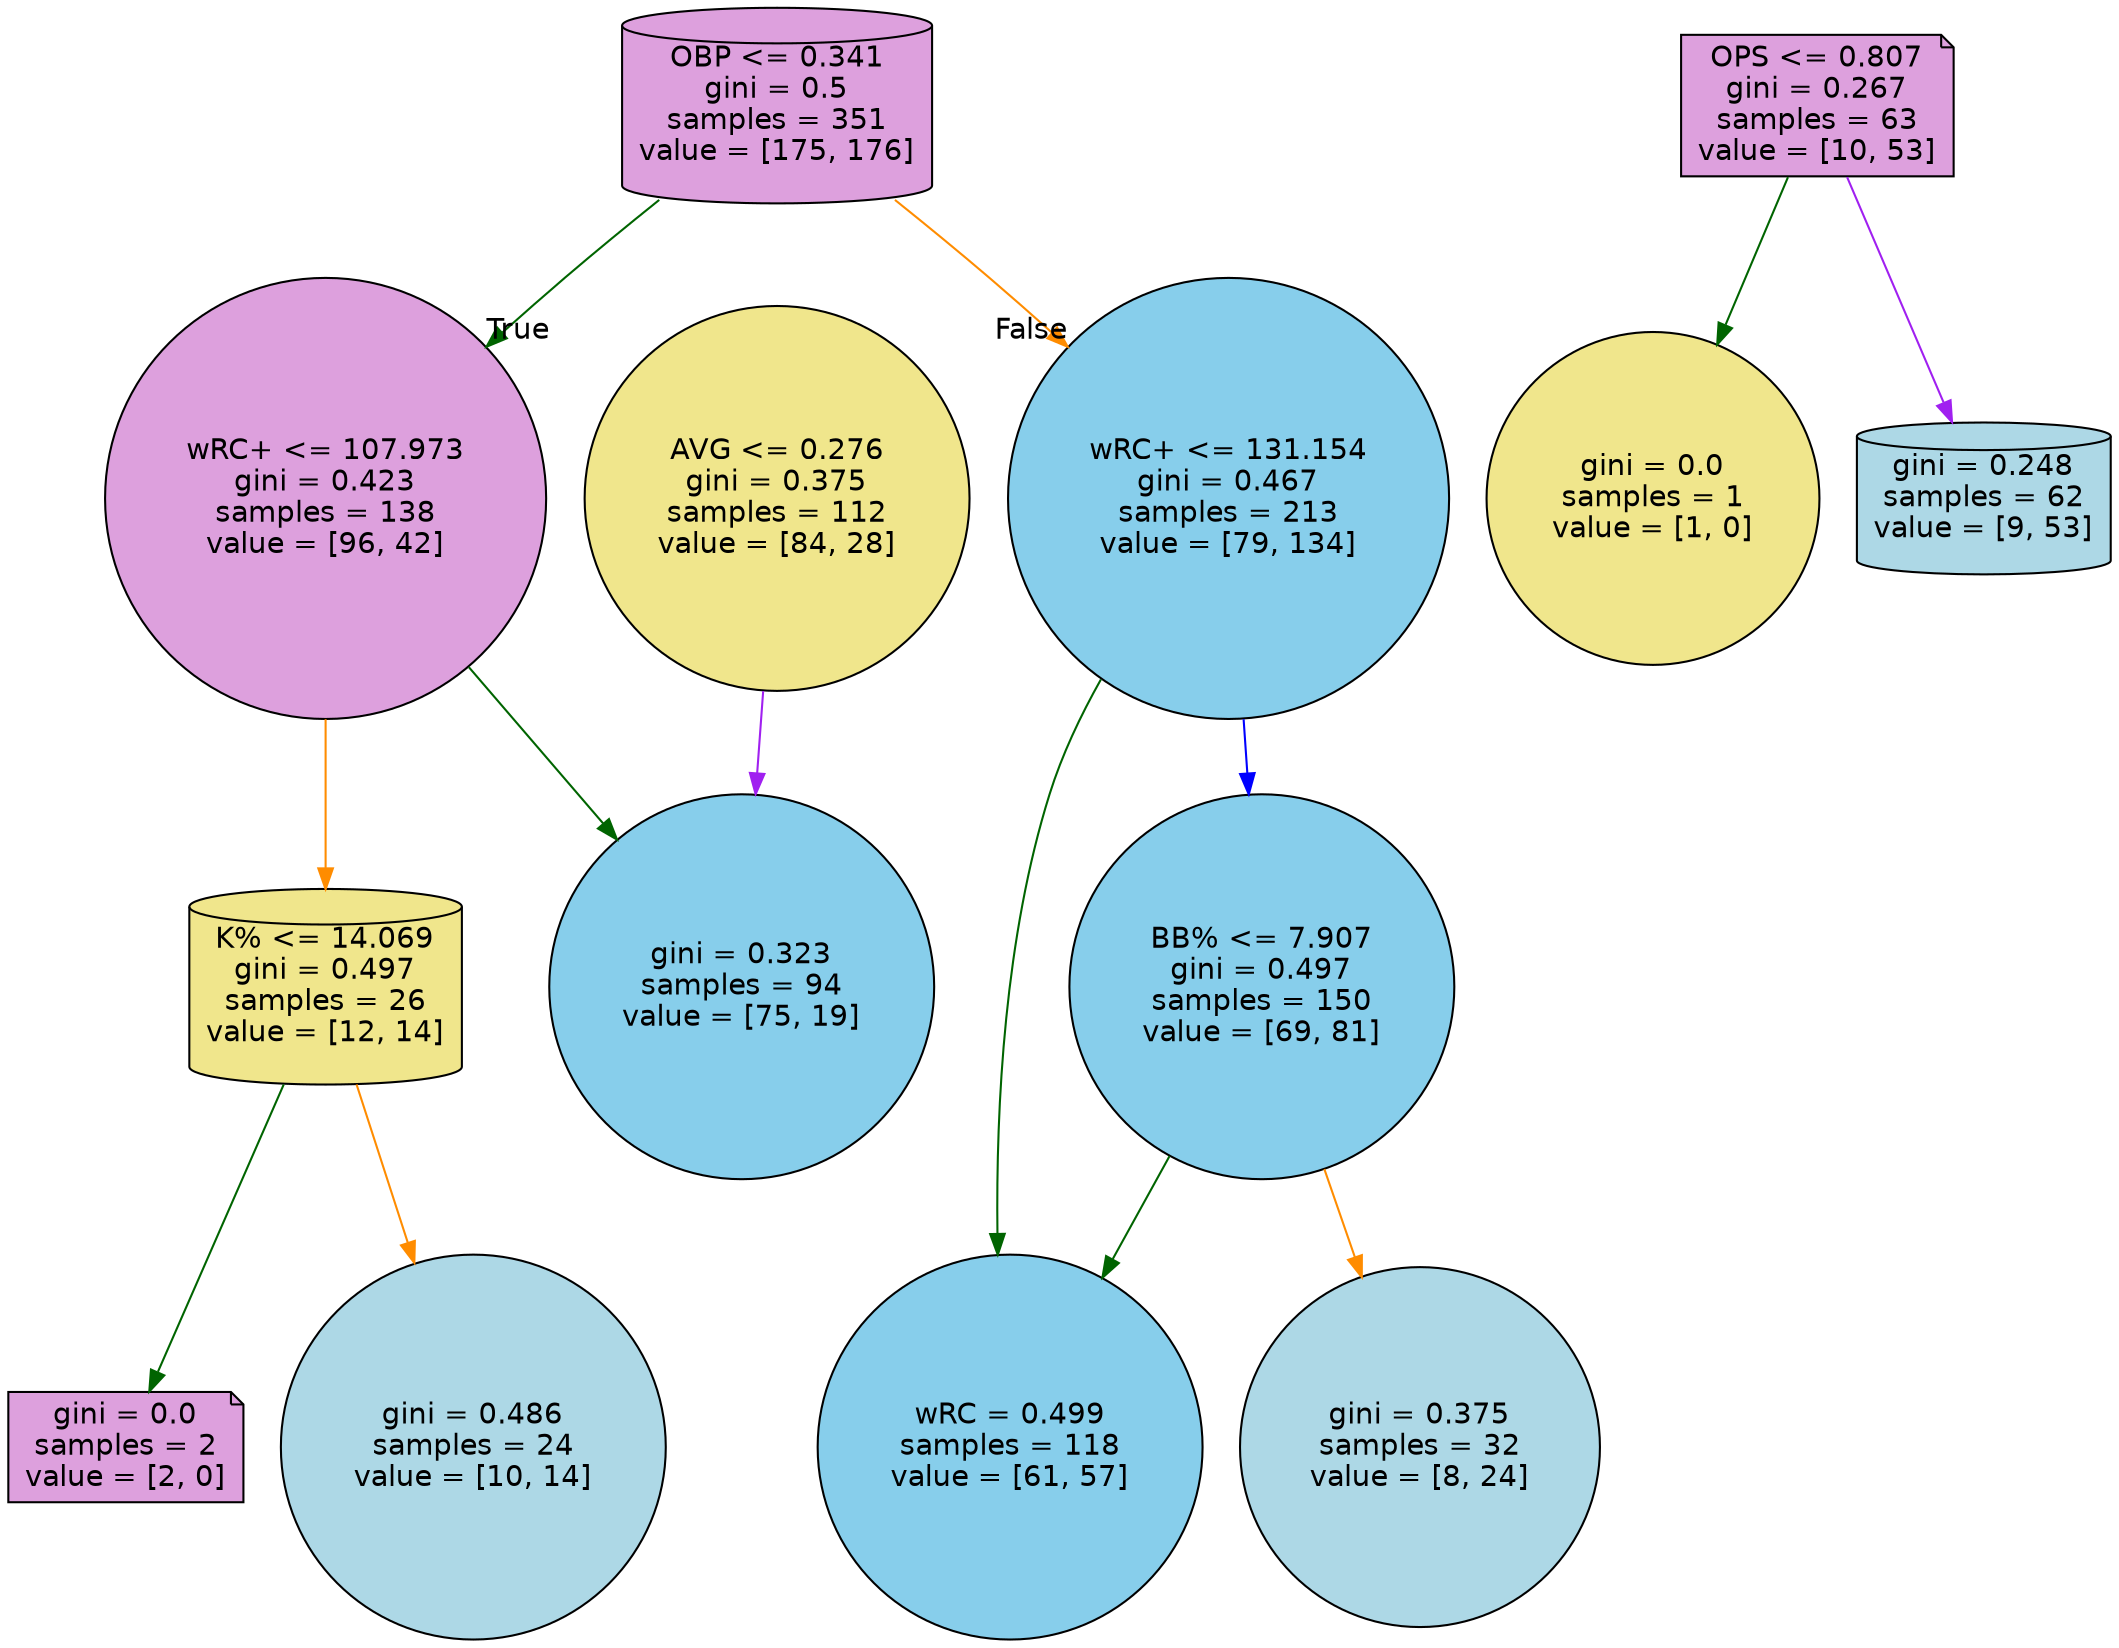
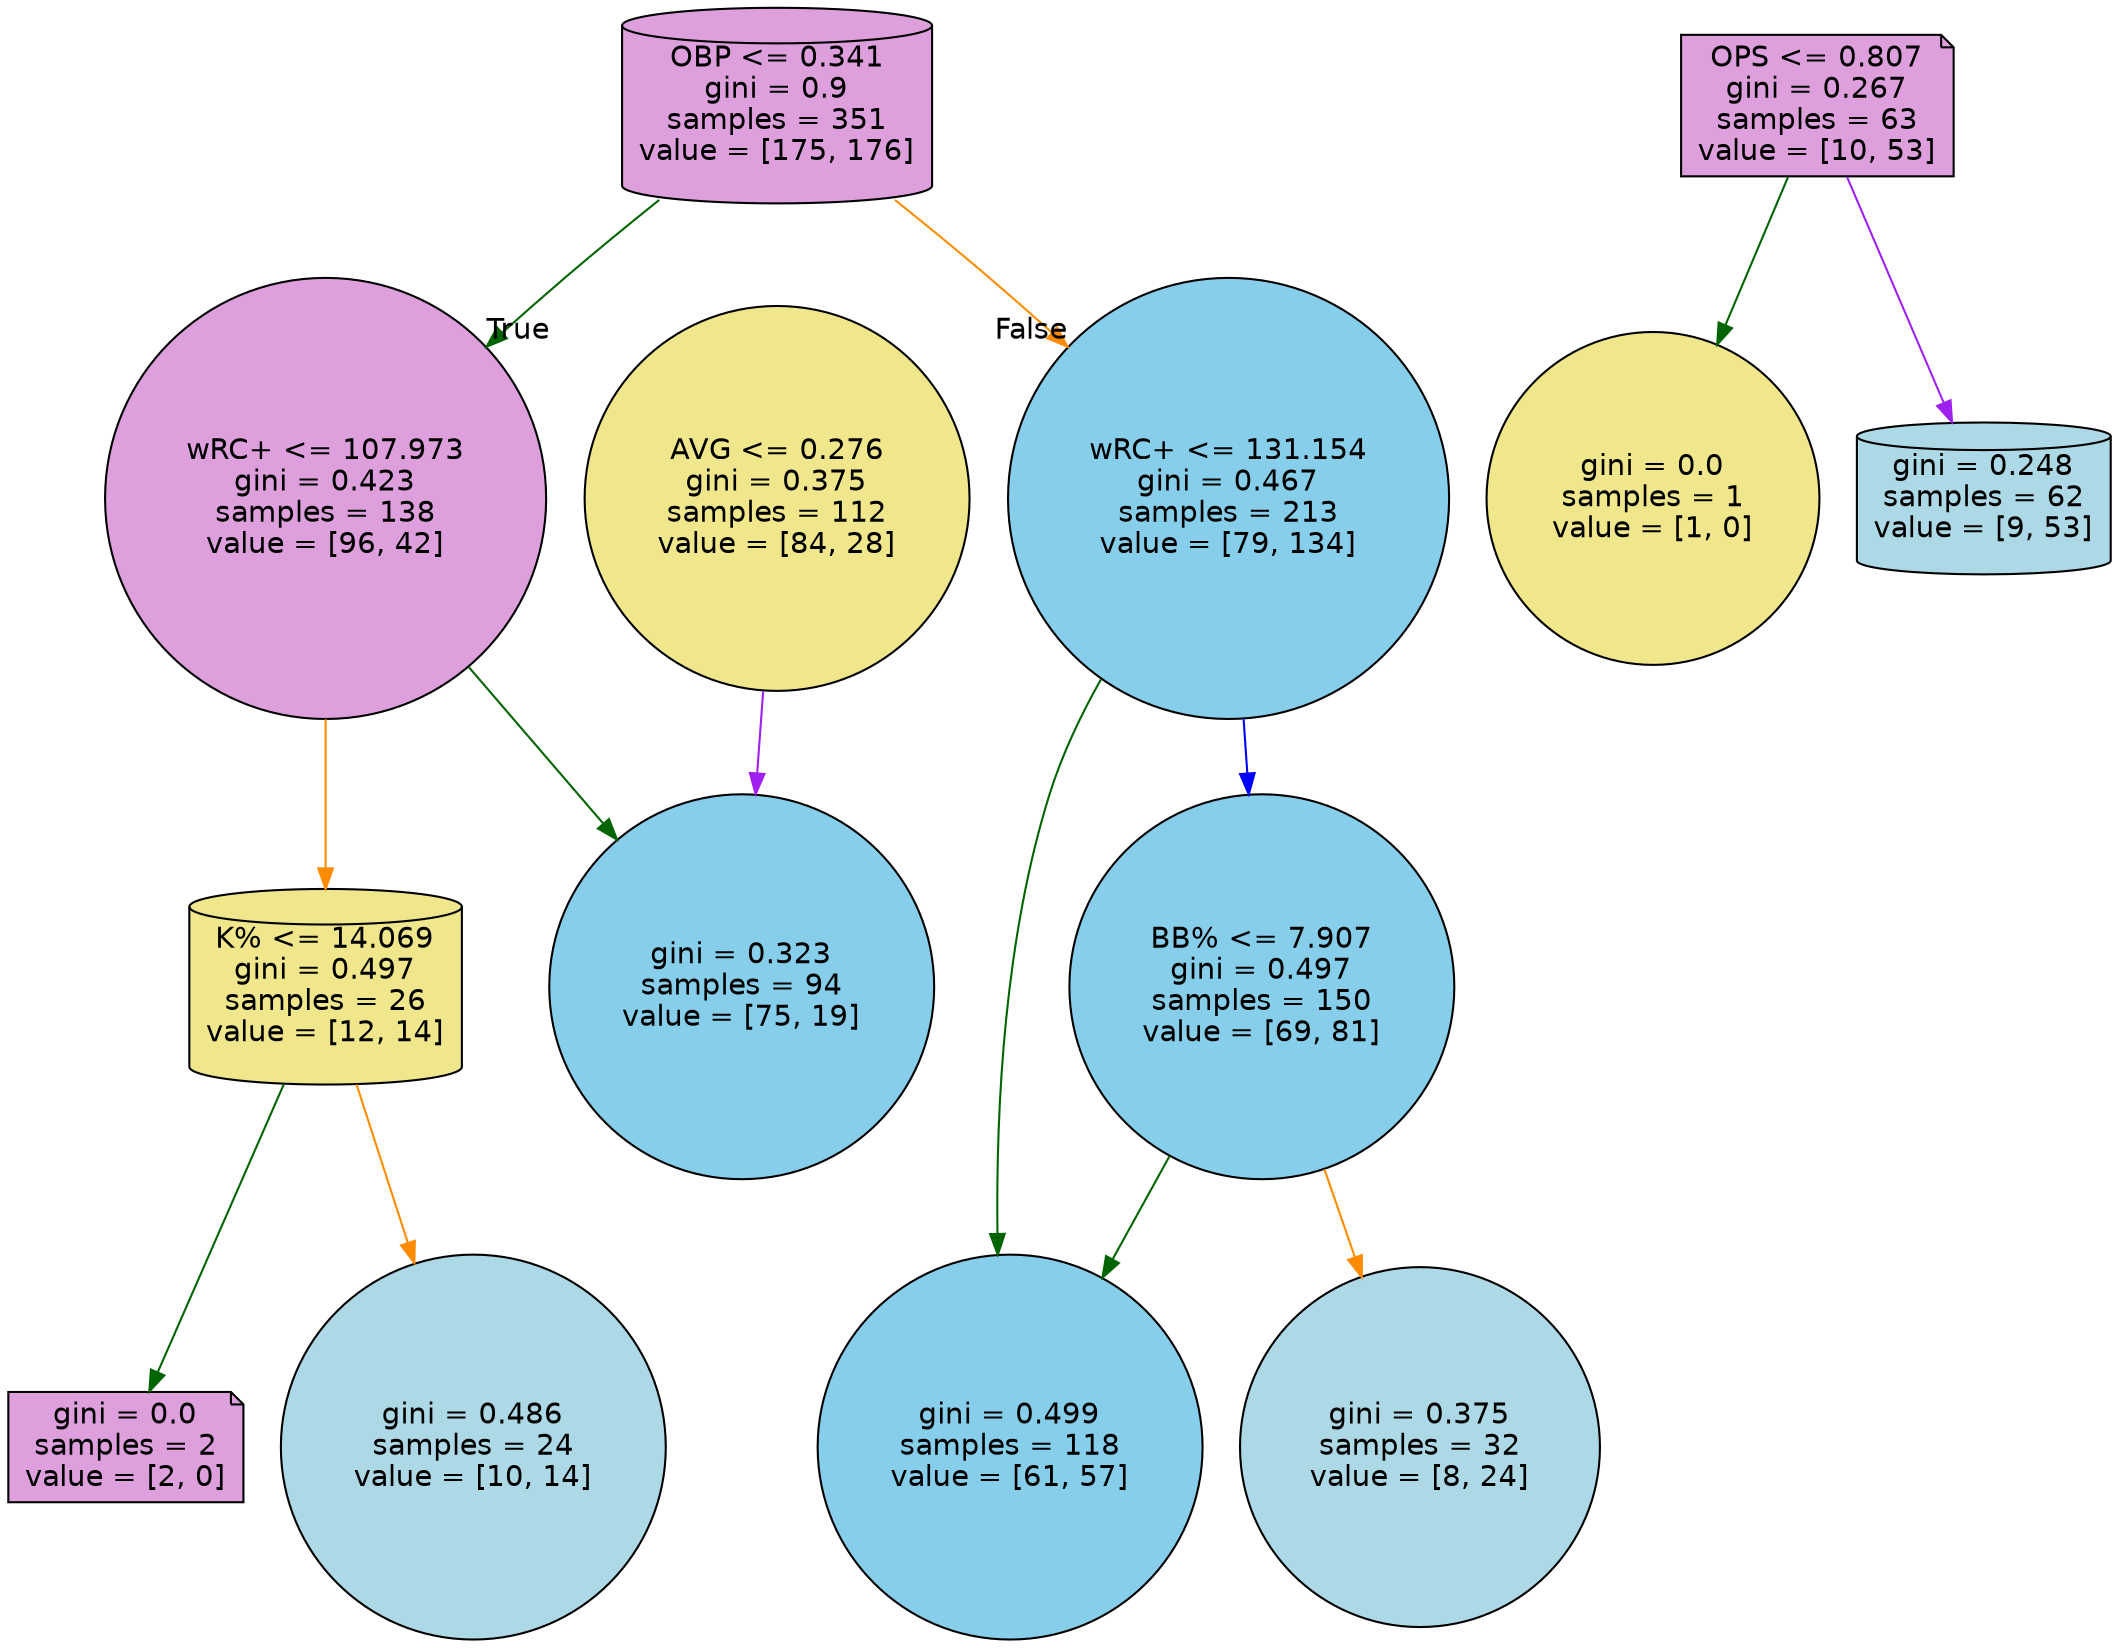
(777, 106) -> (777, 106)
(1010, 1447) -> (1010, 1447)
